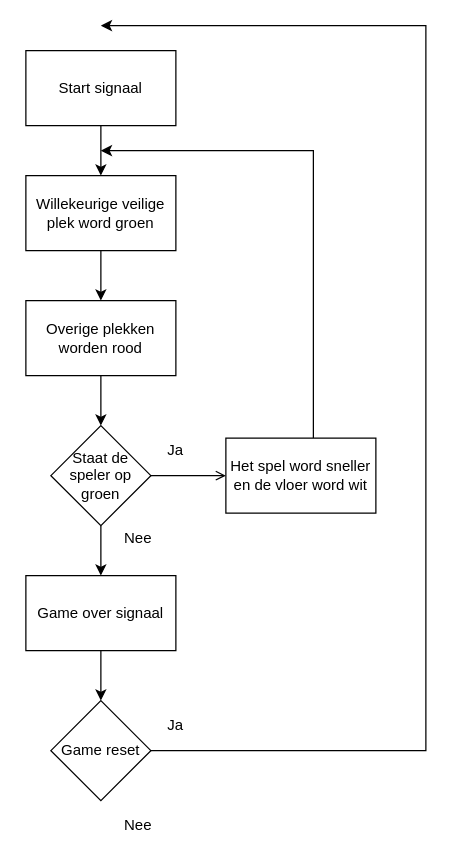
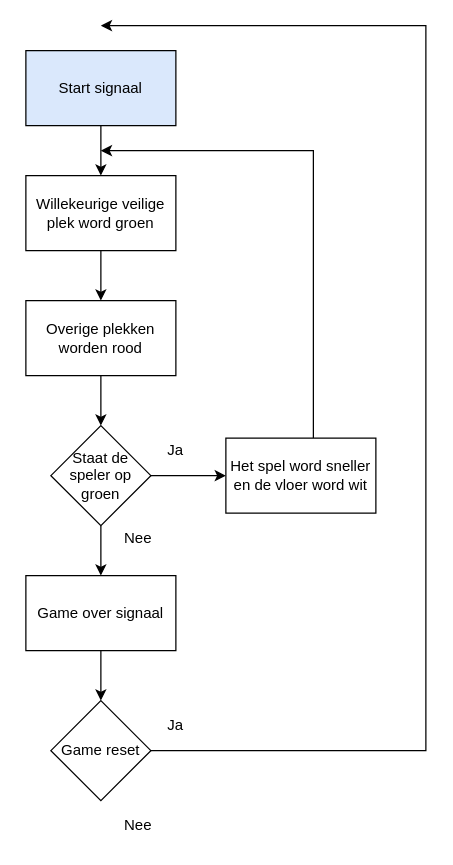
(101, 88) -> (101, 88)
(218, 476) -> (216, 476)
